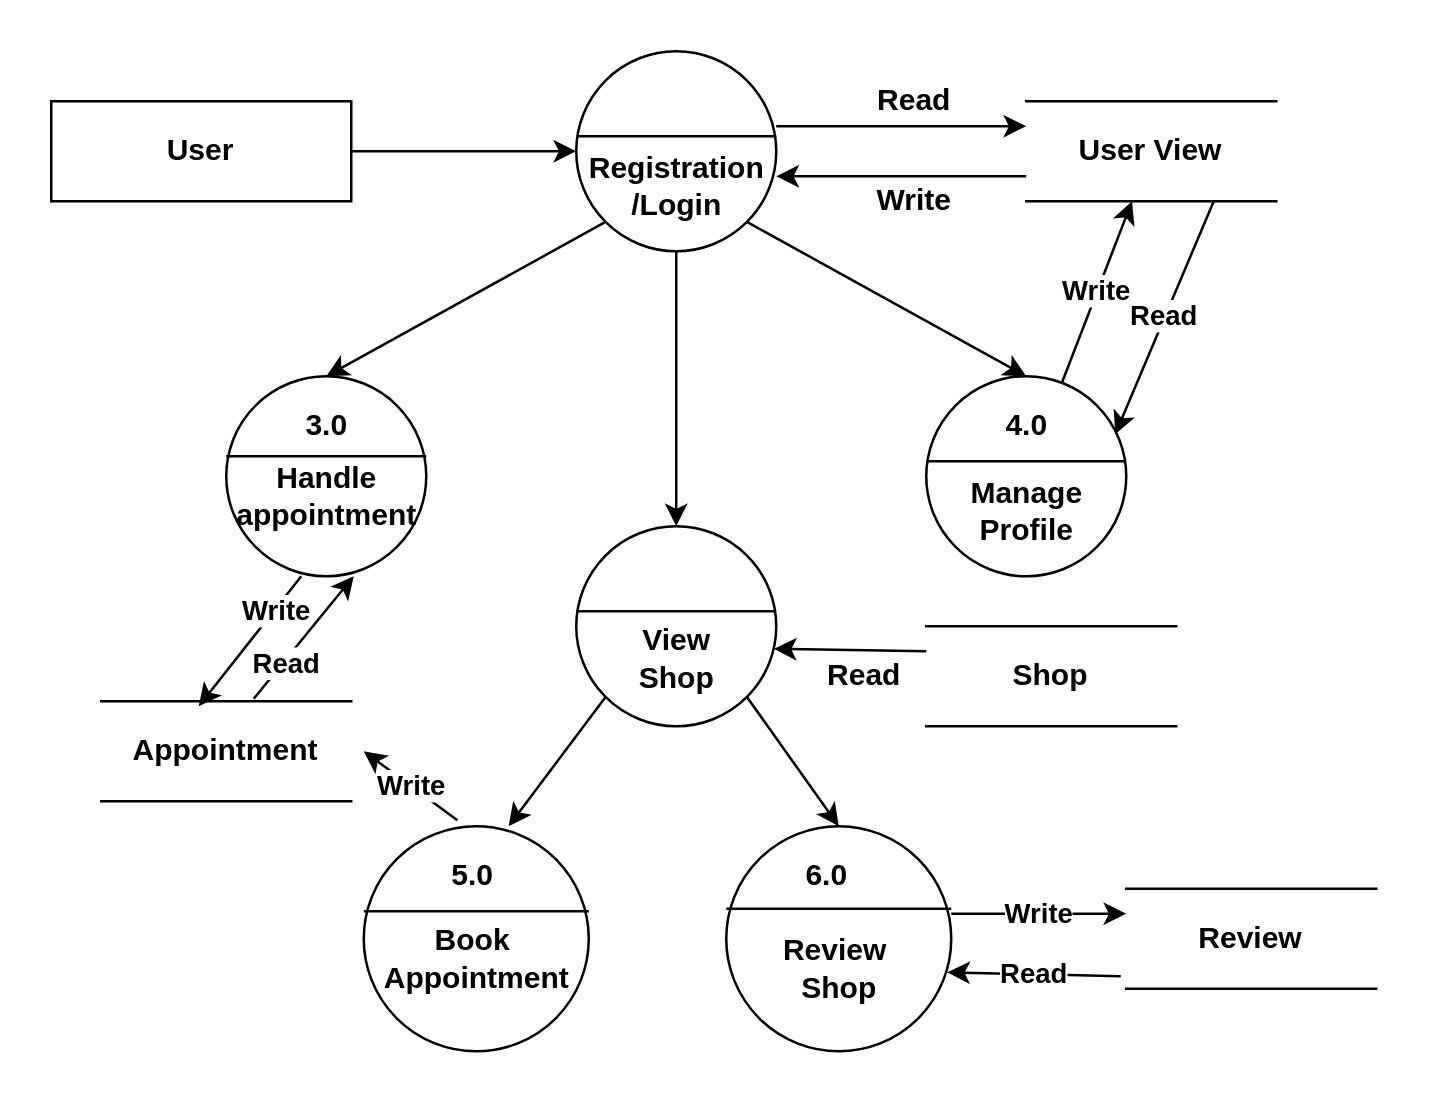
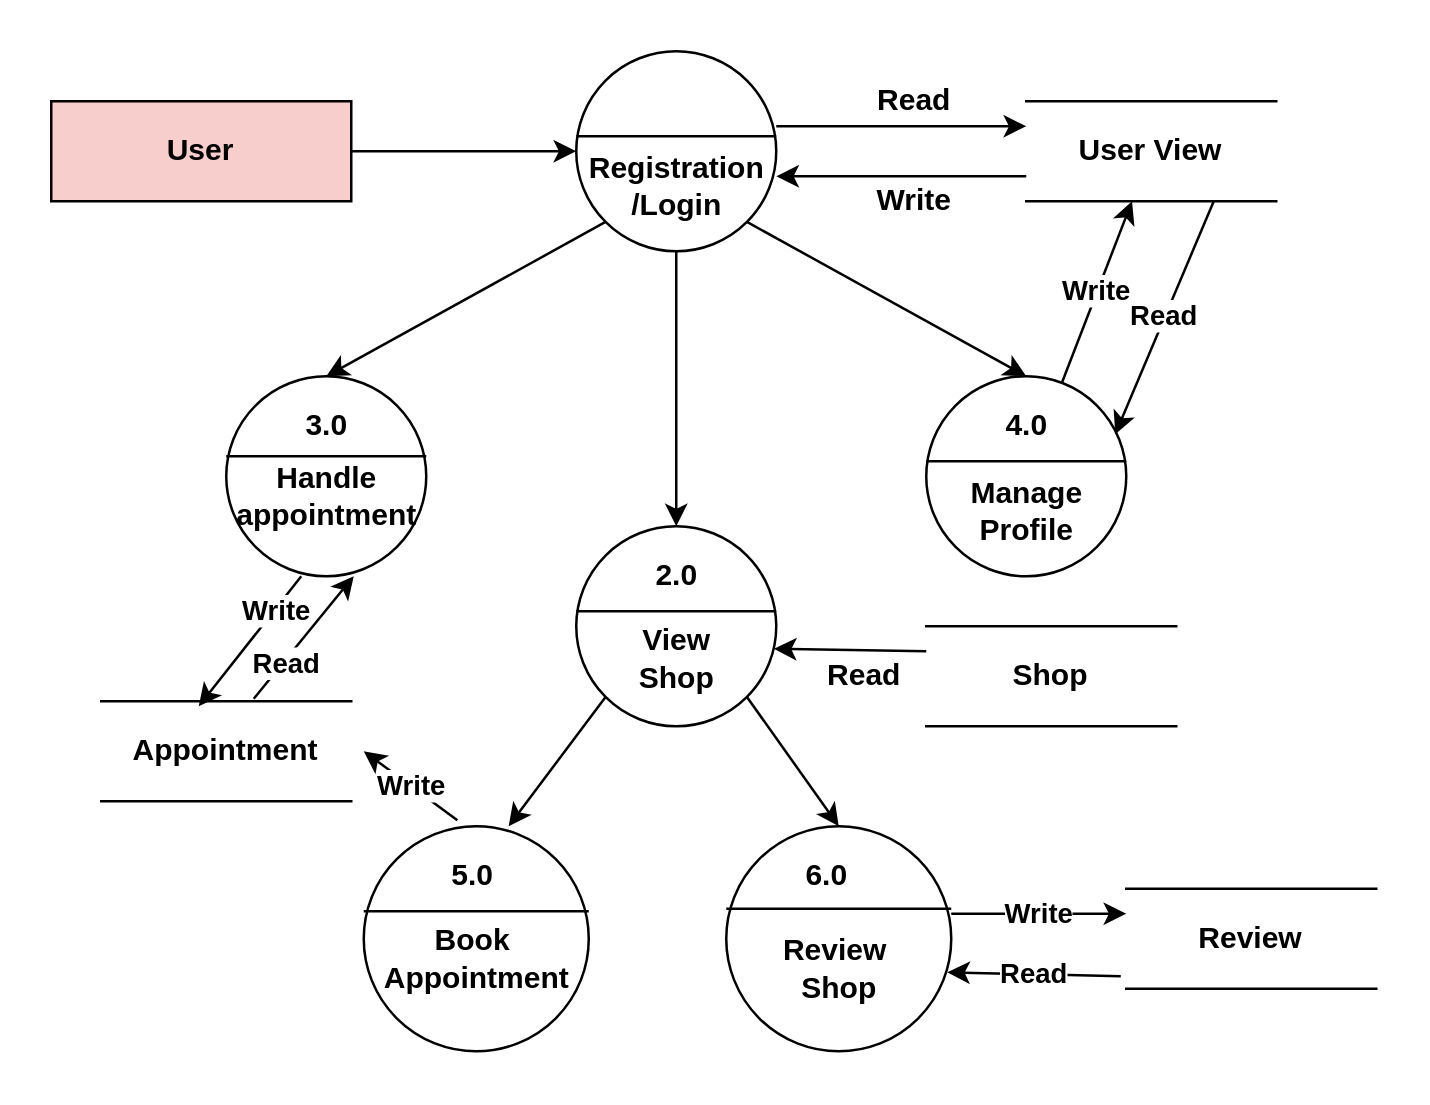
(201, 151) -> (201, 151)
none -> (676, 576)
